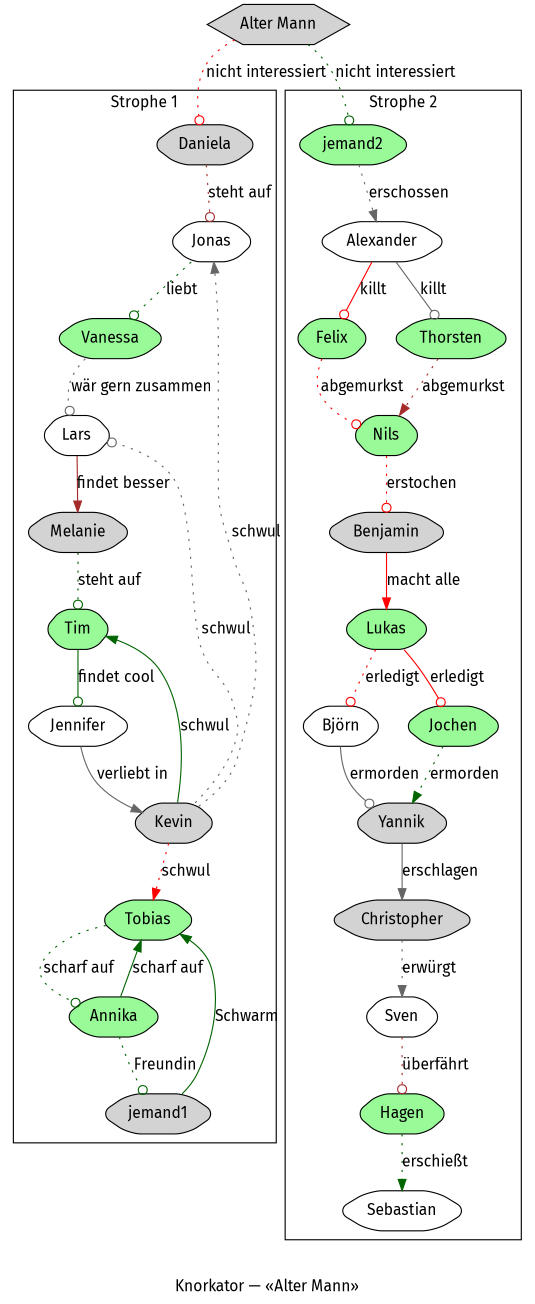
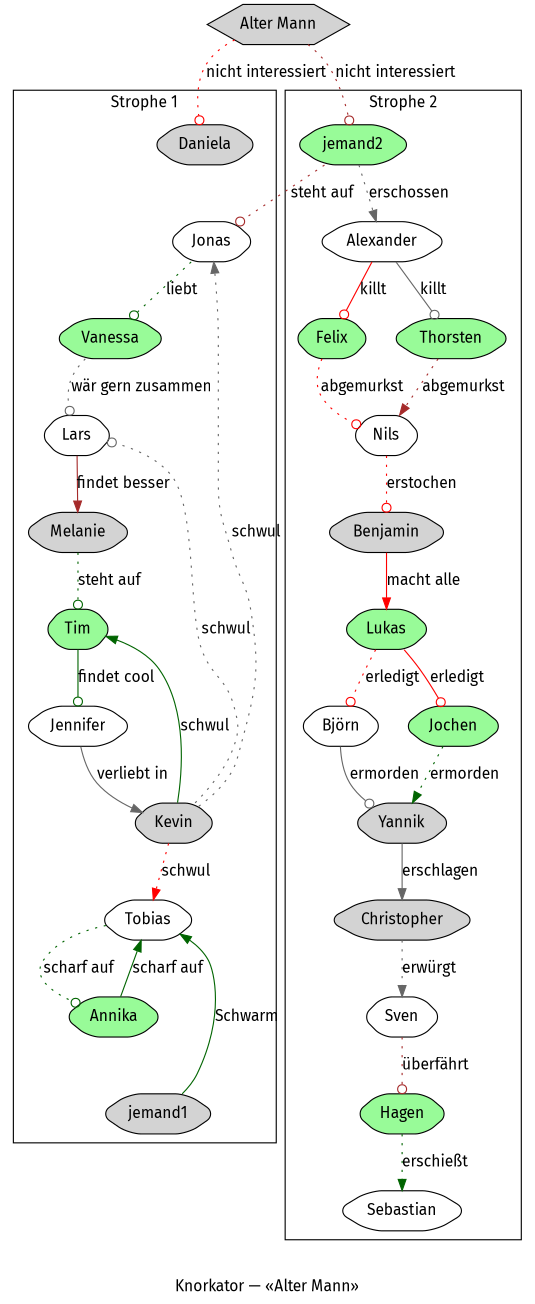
(334, 76) -> (334, 76)
(208, 189) -> (292, 187)
(387, 436) -> (387, 436)
(148, 920) -> (148, 920)
(129, 1062) -> none
